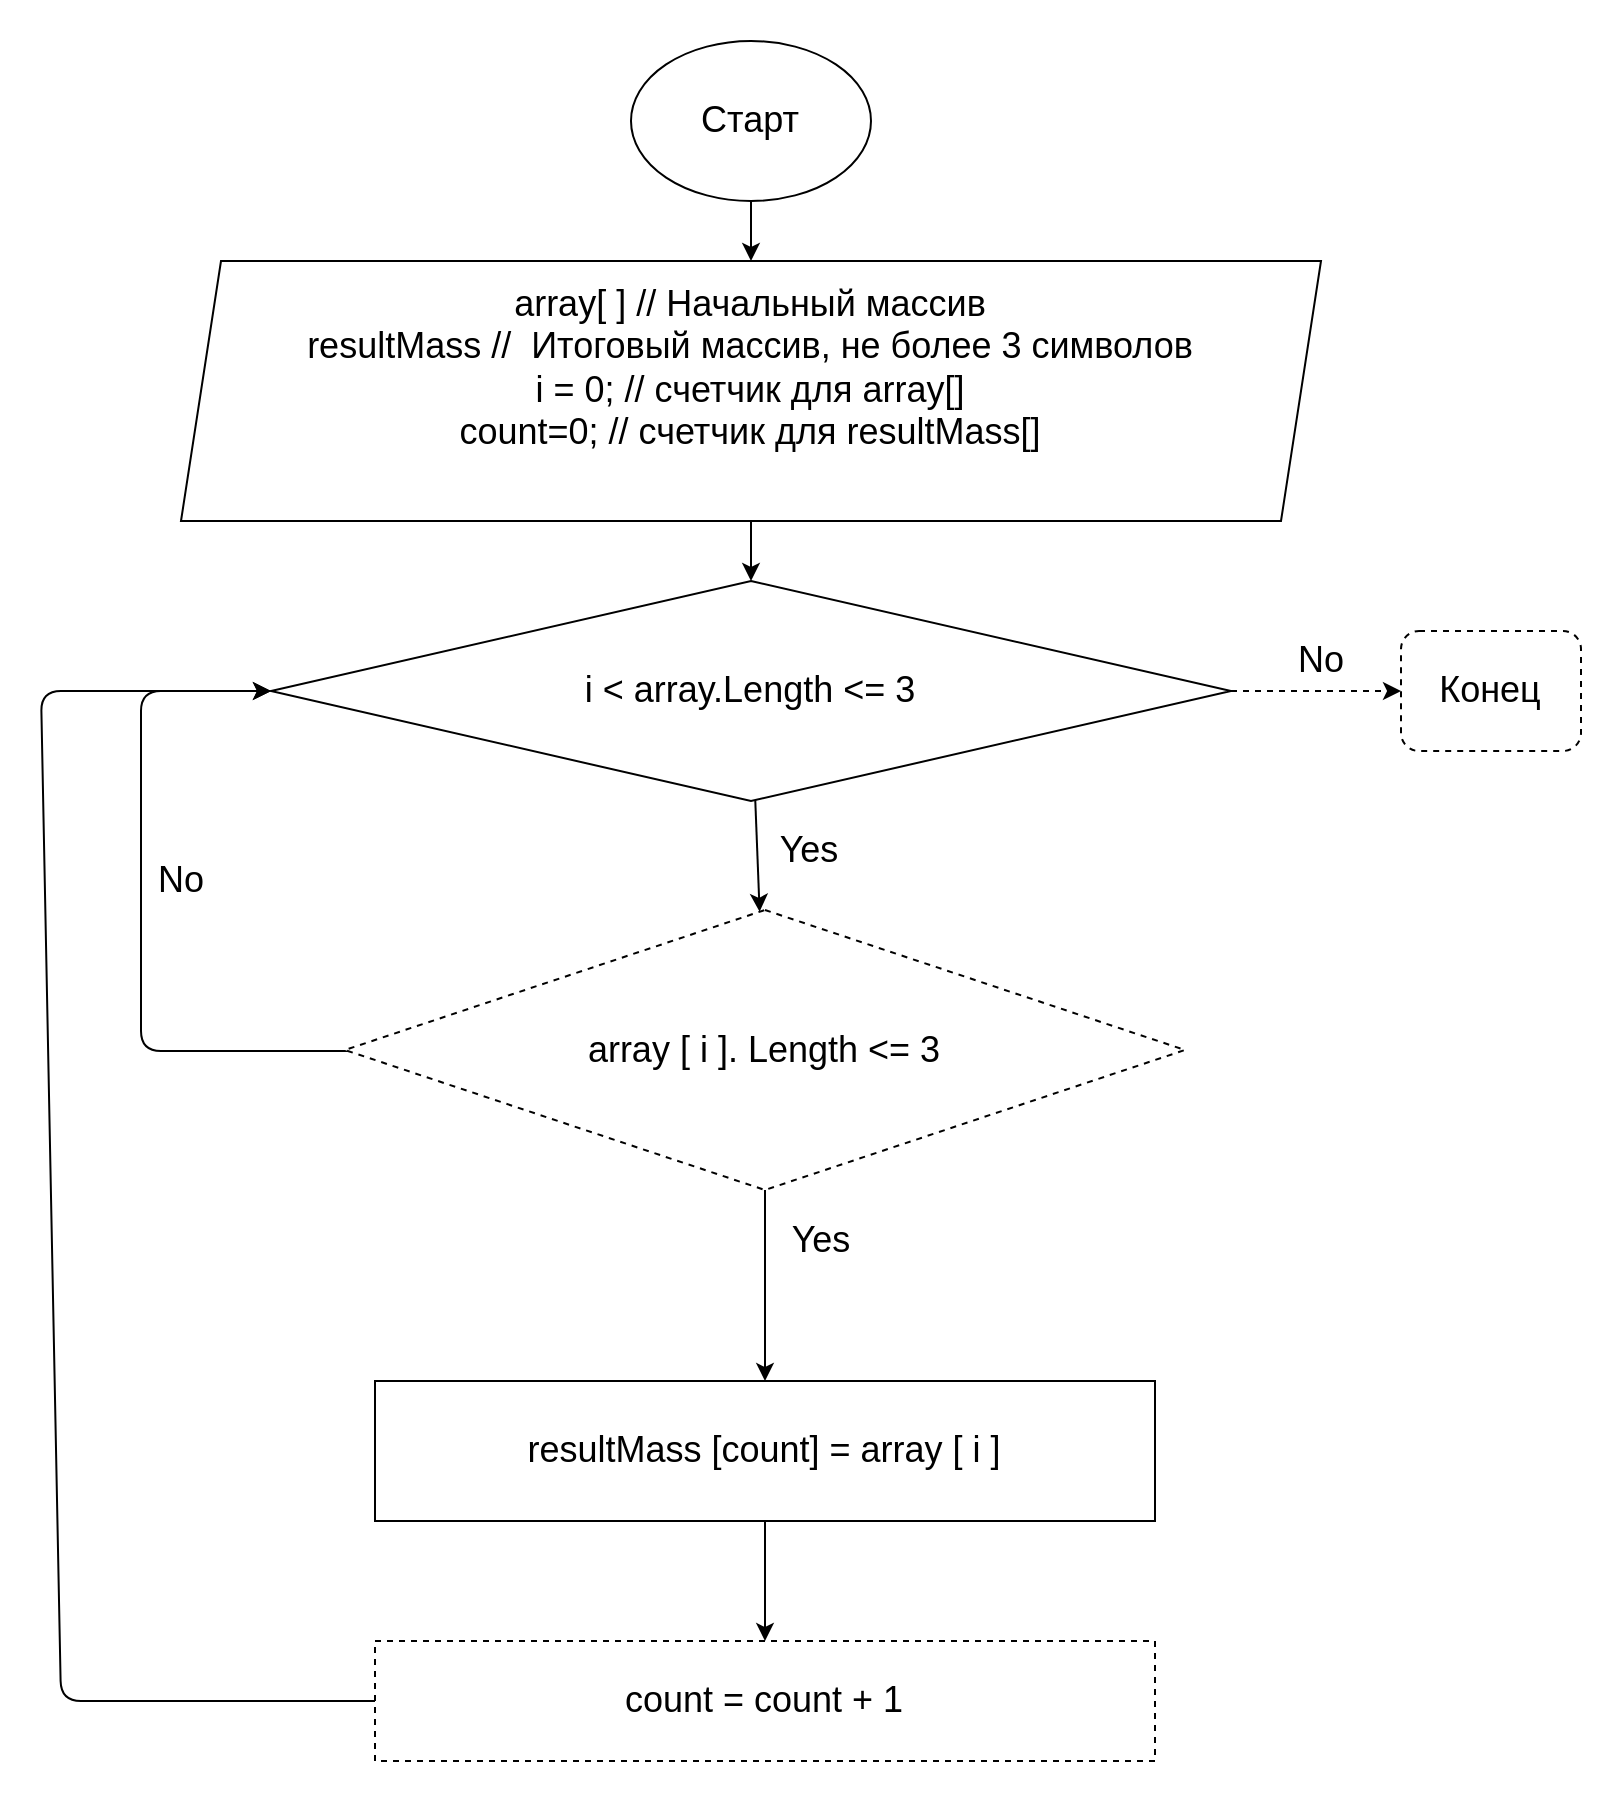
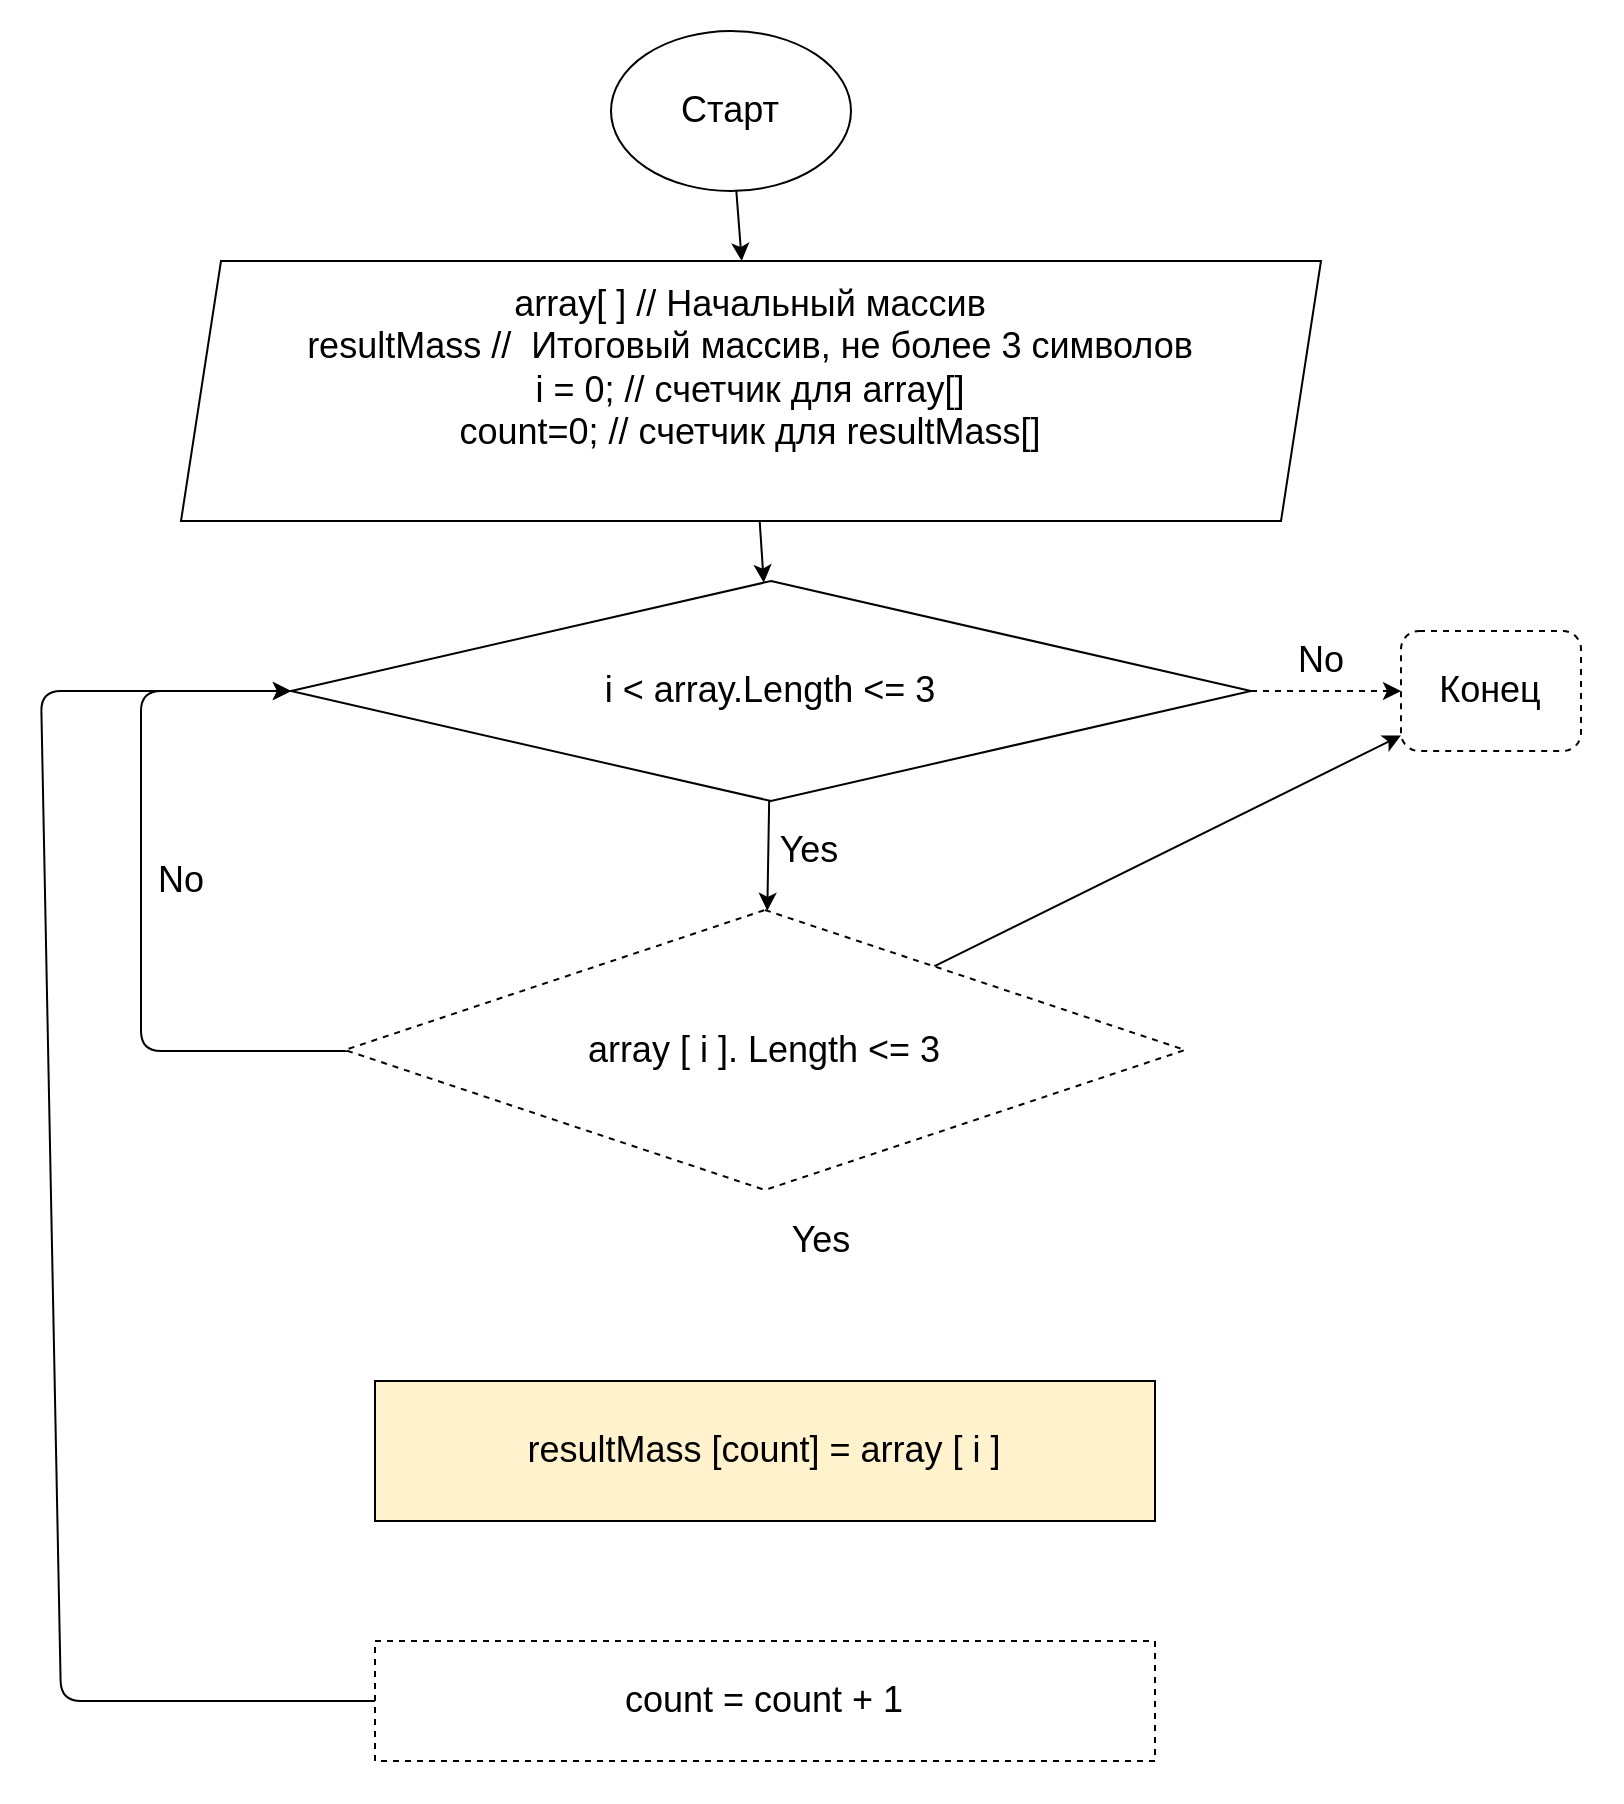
(751, 121) -> (731, 111)
(751, 691) -> (771, 691)
(765, 1279) -> (1162, 854)
(765, 1451) -> (765, 1451)
(765, 1574) -> none
